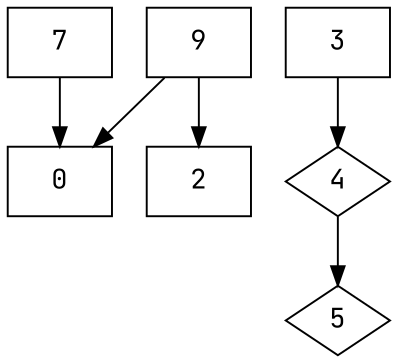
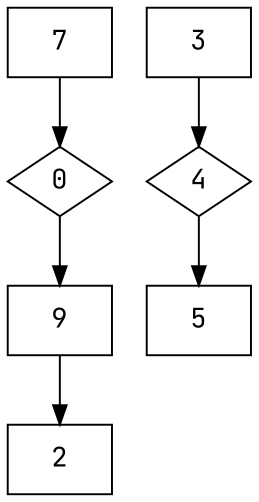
(136, 105) -> (60, 242)
(60, 181) -> (60, 181)
(338, 320) -> (199, 320)
